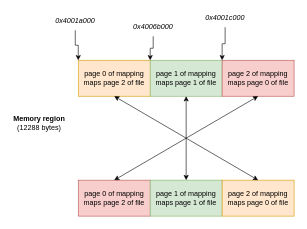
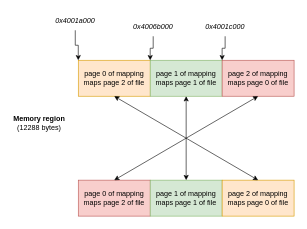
(225, 18) -> (225, 27)
